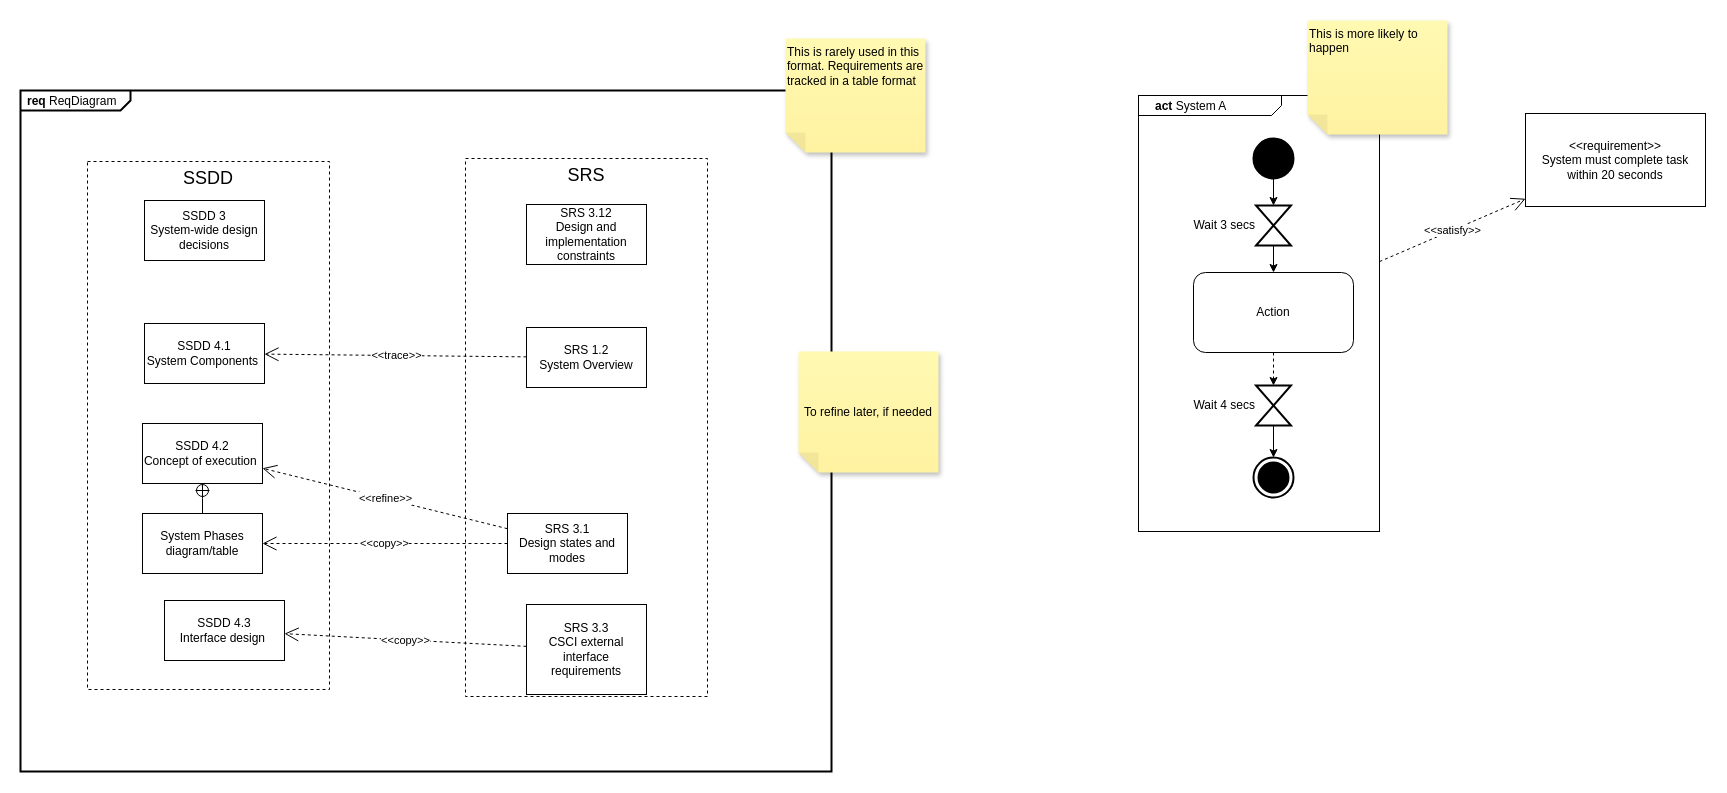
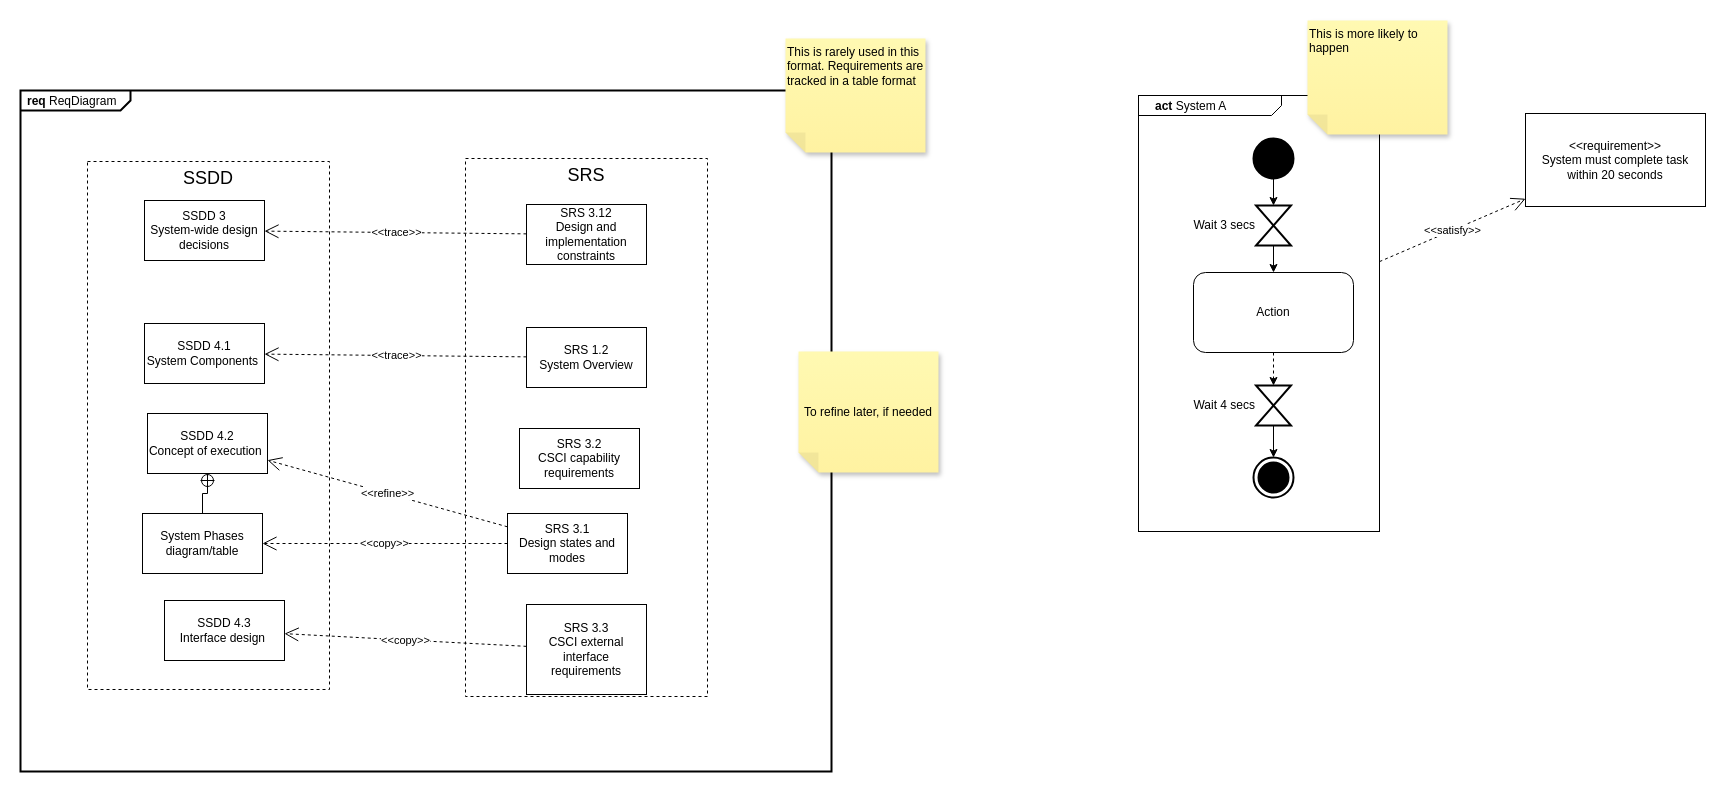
none -> (397, 233)
(203, 454) -> (208, 444)
none -> (580, 459)
